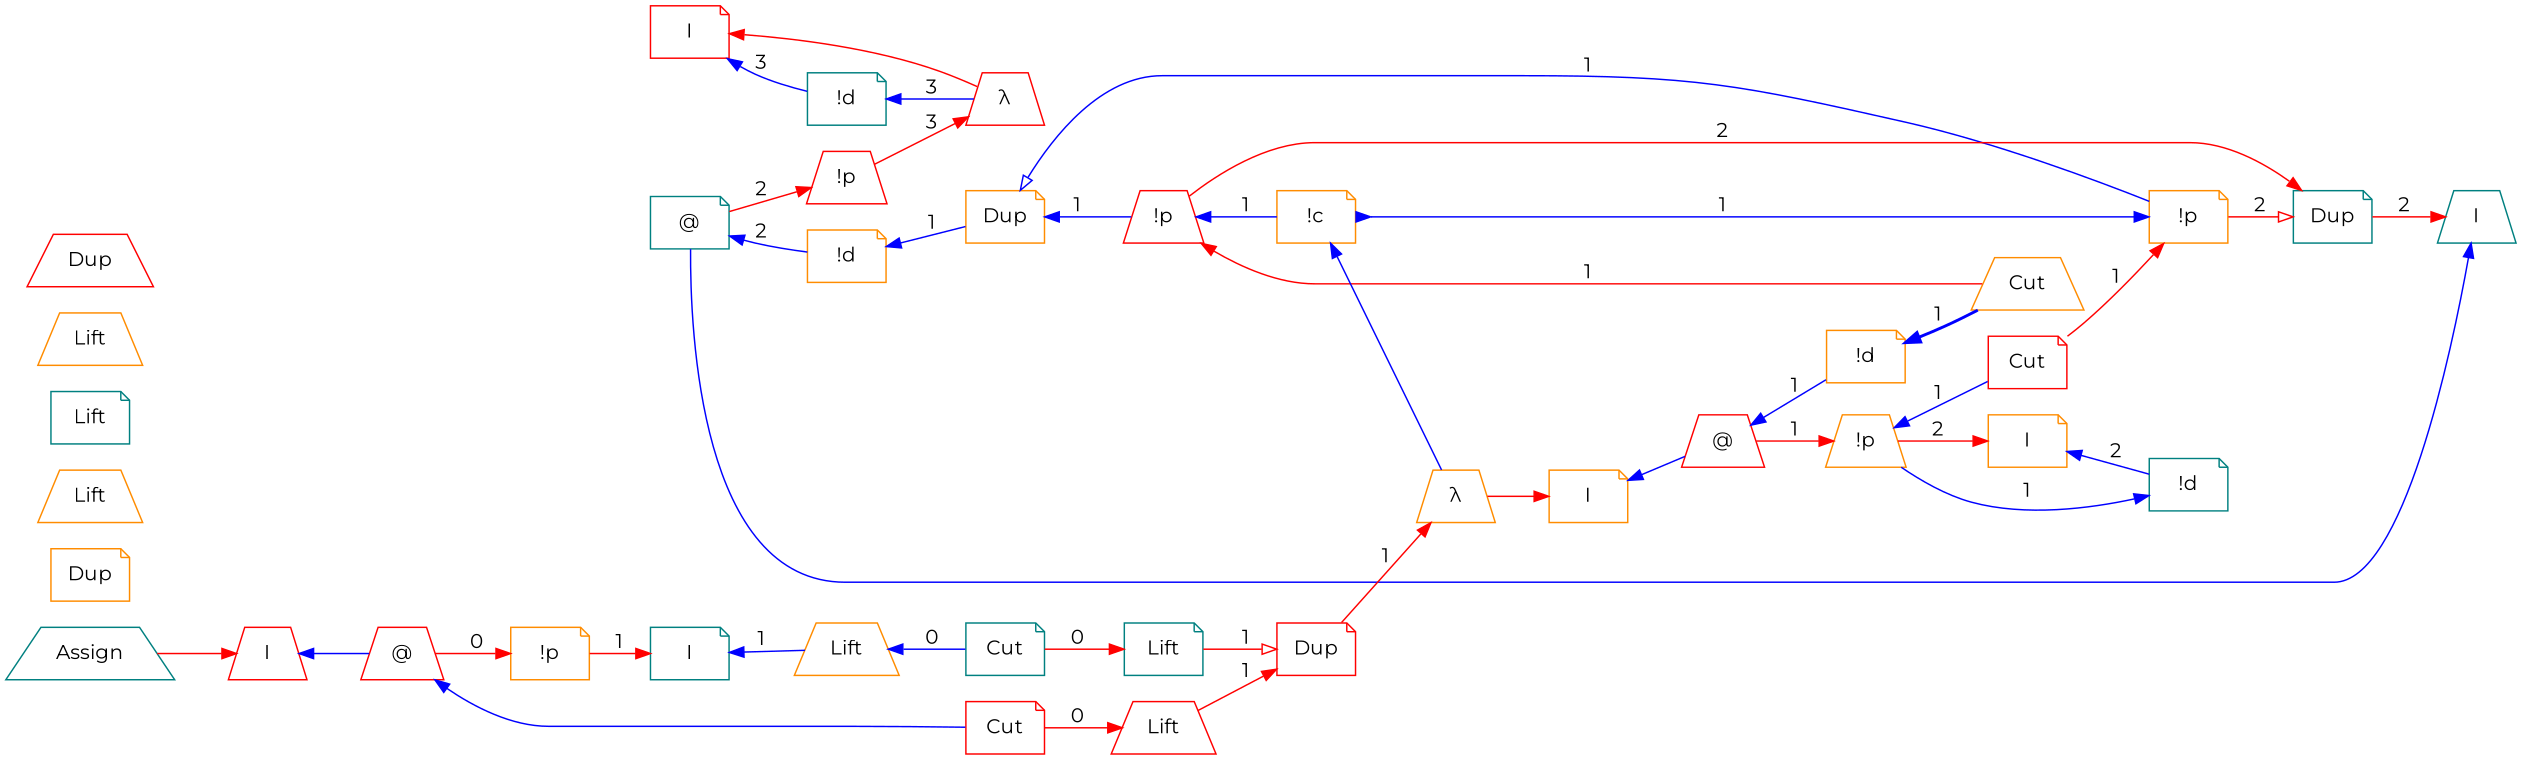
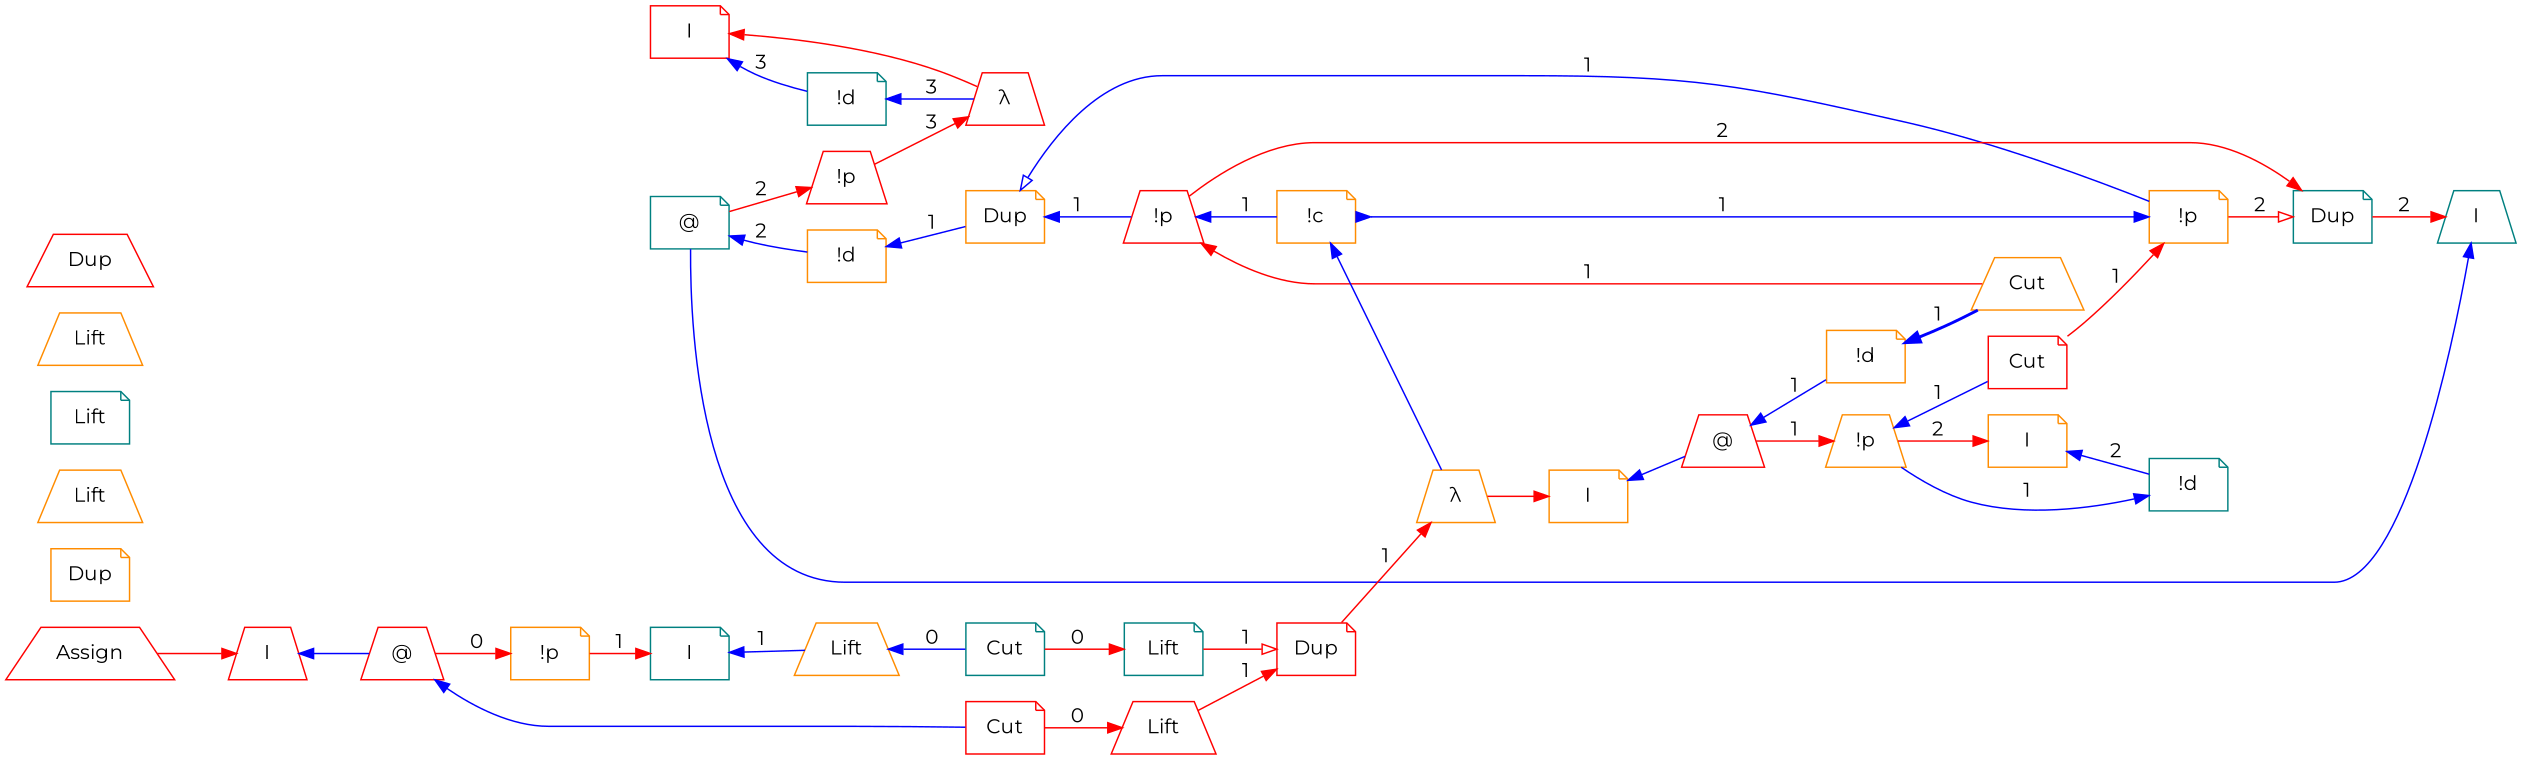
(90, 654) -> (90, 654)
